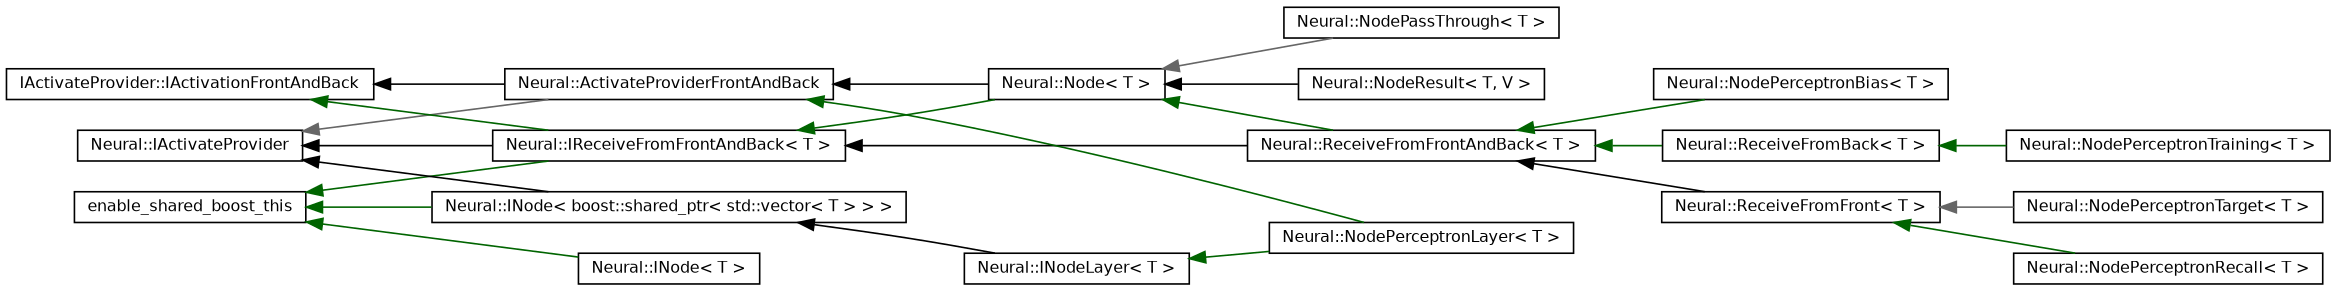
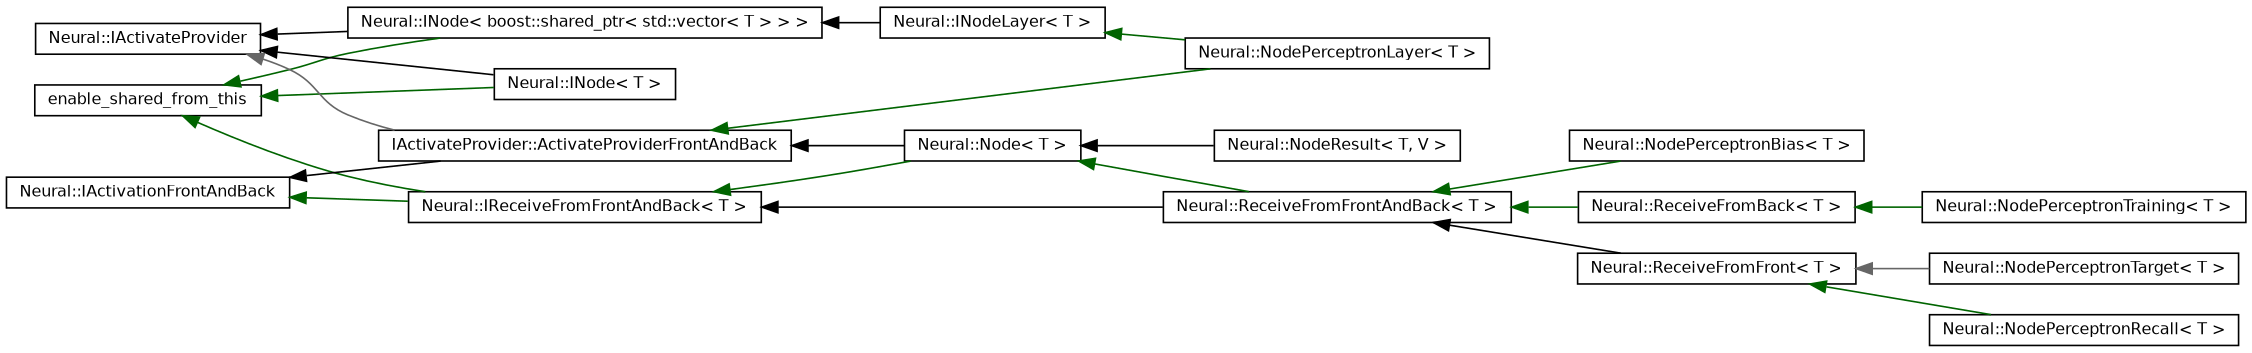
(1421, 23) -> none
(190, 84) -> (148, 193)
(669, 84) -> (585, 146)
(406, 146) -> (385, 63)
(190, 207) -> (148, 100)
